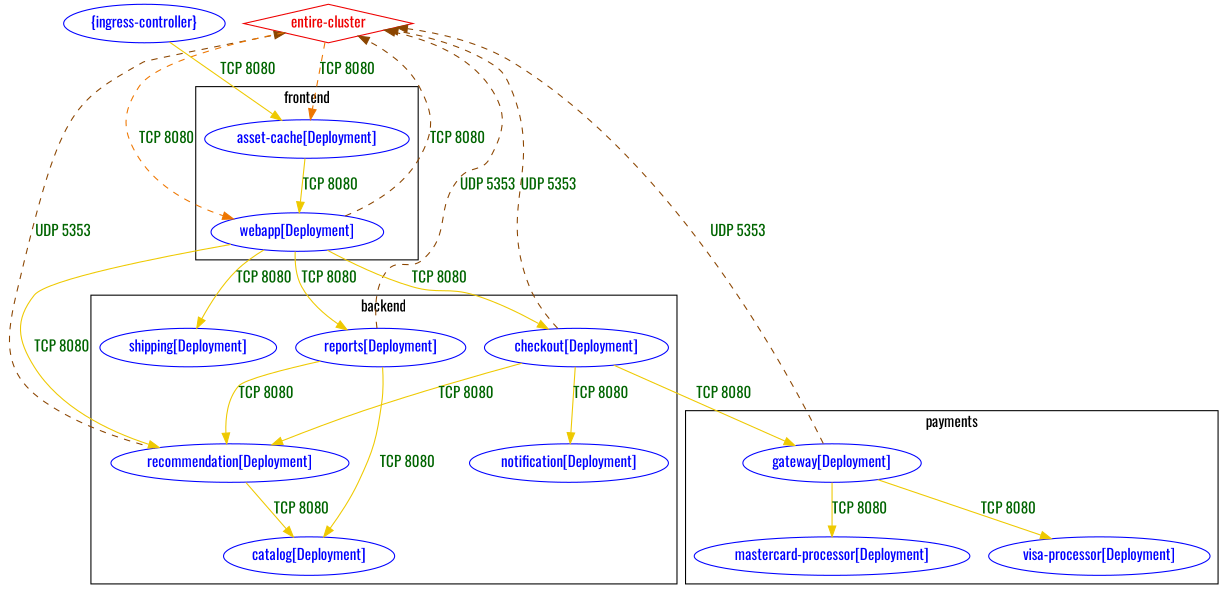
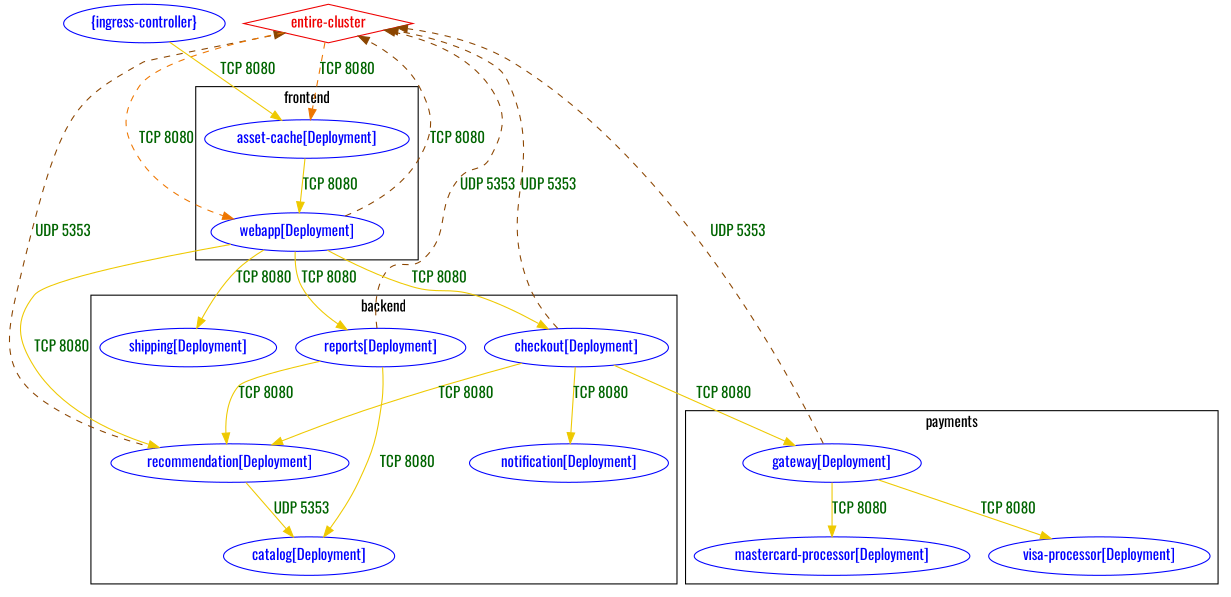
(302, 510) -> (302, 510)
